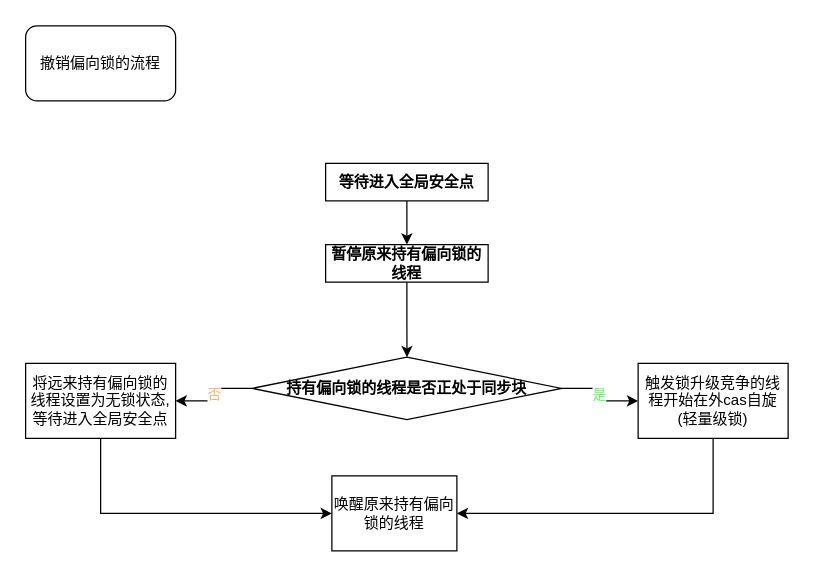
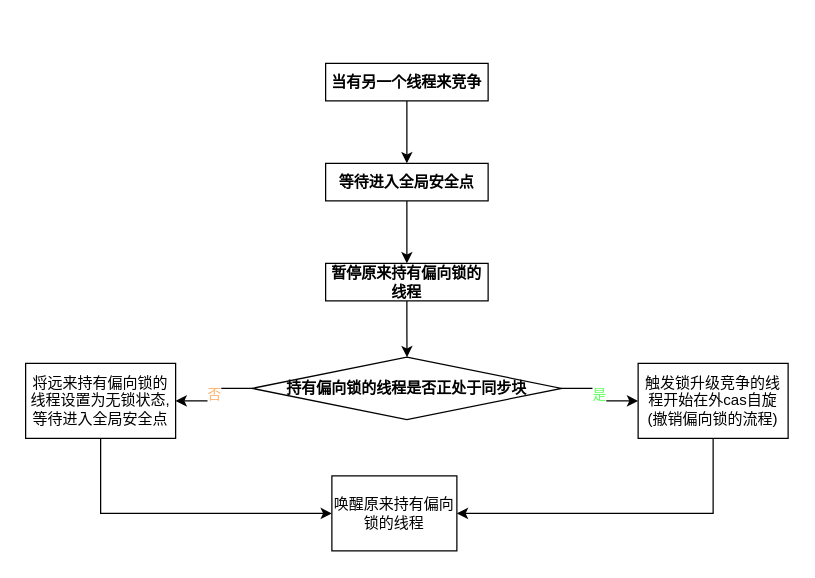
(101, 63) -> none
none -> (407, 82)
none -> (407, 128)
(407, 263) -> (407, 282)
(713, 401) -> (713, 401)
